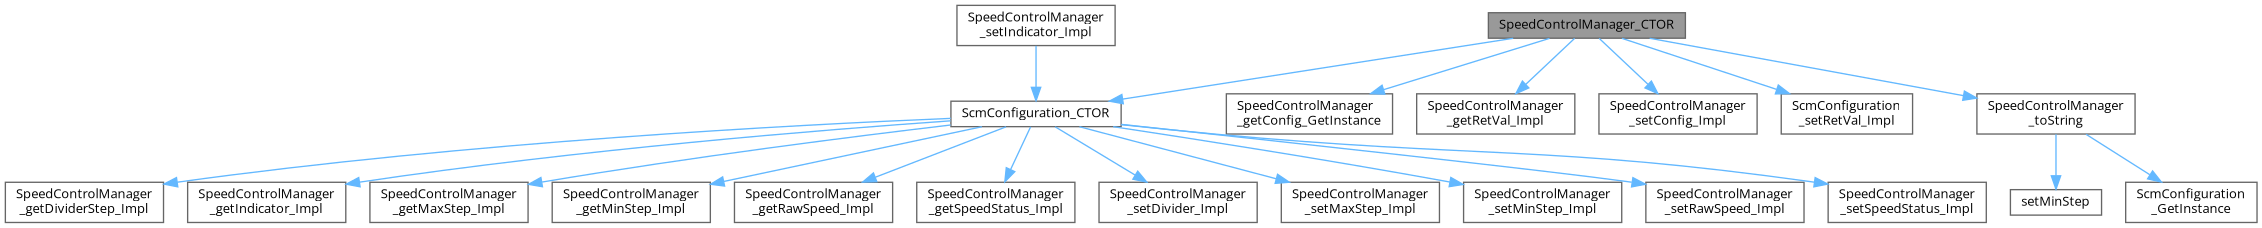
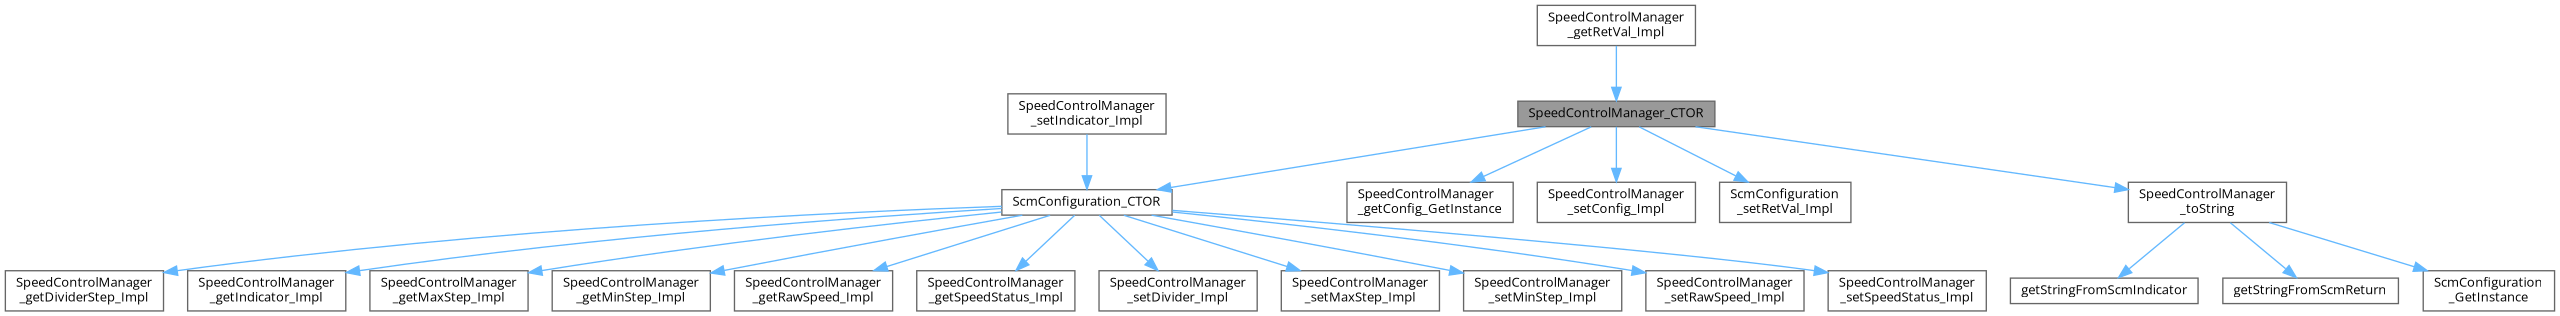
(1550, 61) -> (1616, 67)
(2056, 202) -> (2104, 291)
none -> (2311, 291)
